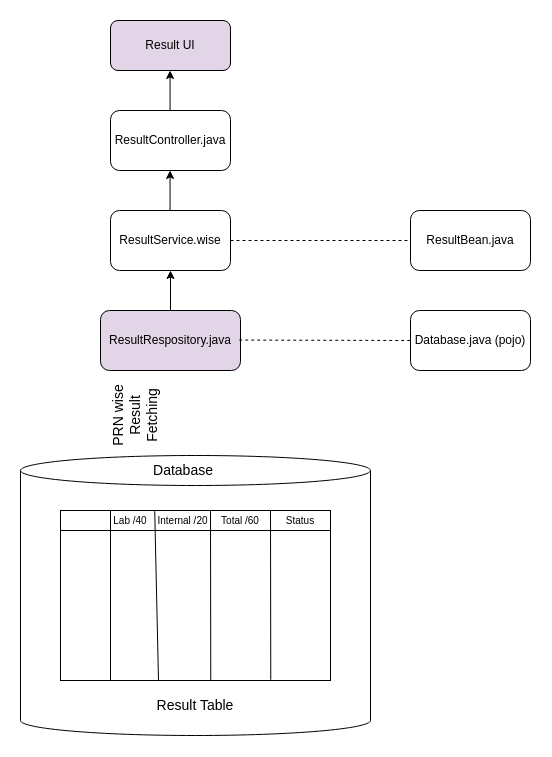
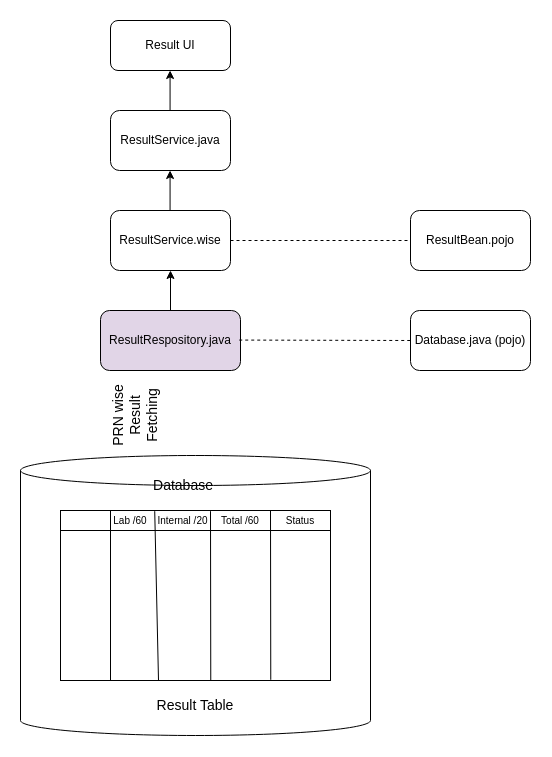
(171, 46) -> (171, 46)
(171, 141) -> (171, 141)
(471, 241) -> (471, 241)
(183, 471) -> (183, 486)
(131, 521) -> (131, 521)
